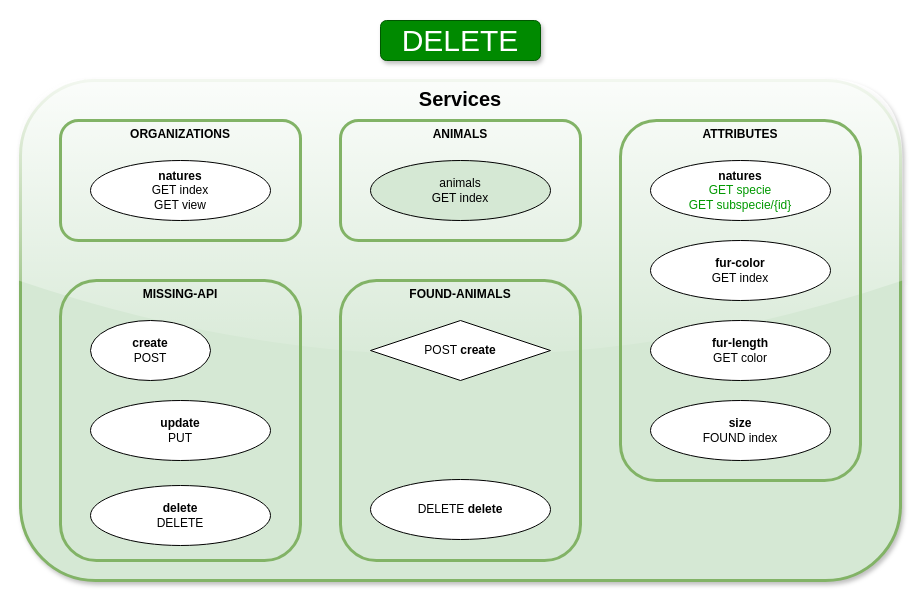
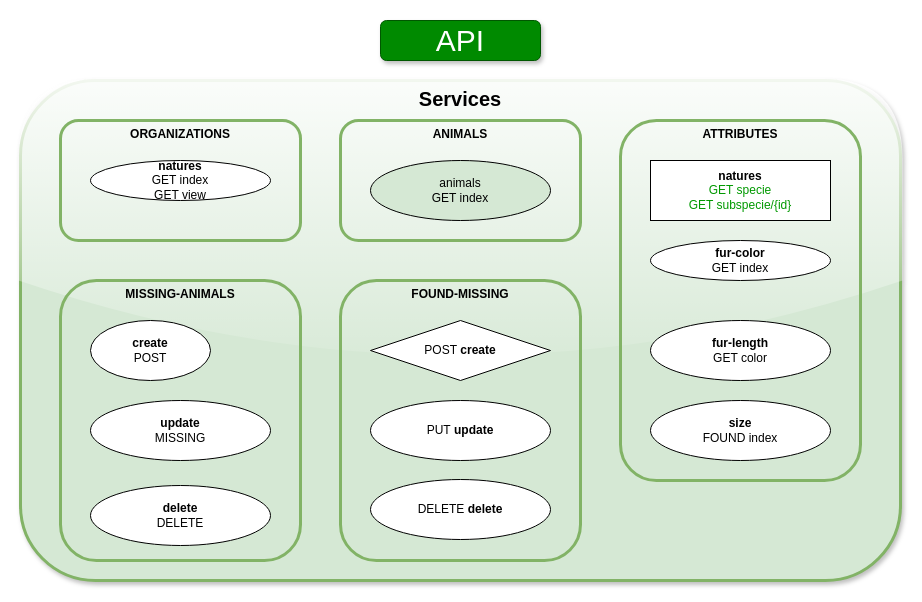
(461, 41) -> (461, 41)
(181, 191) -> (181, 181)
(741, 191) -> (741, 191)
(741, 271) -> (741, 261)
(181, 295) -> (181, 295)
(461, 295) -> (461, 295)
(181, 431) -> (181, 431)
none -> (461, 431)
